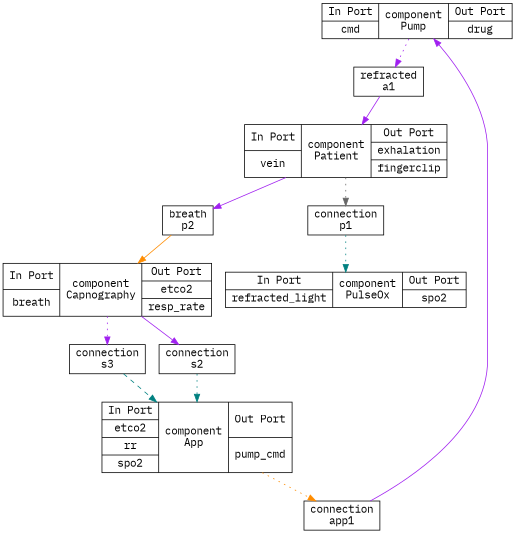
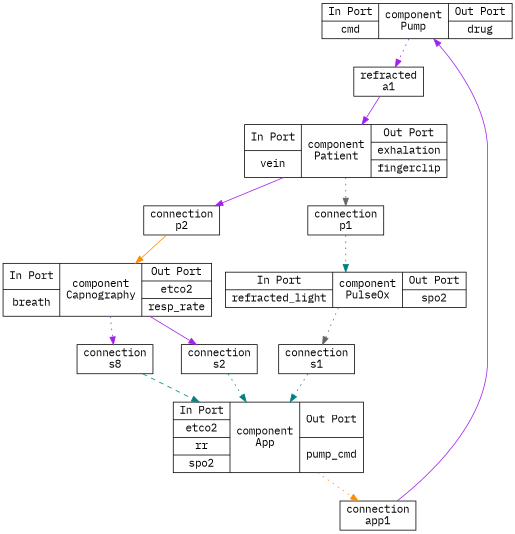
(188, 220) -> (182, 220)
(107, 359) -> (115, 359)
none -> (317, 359)
